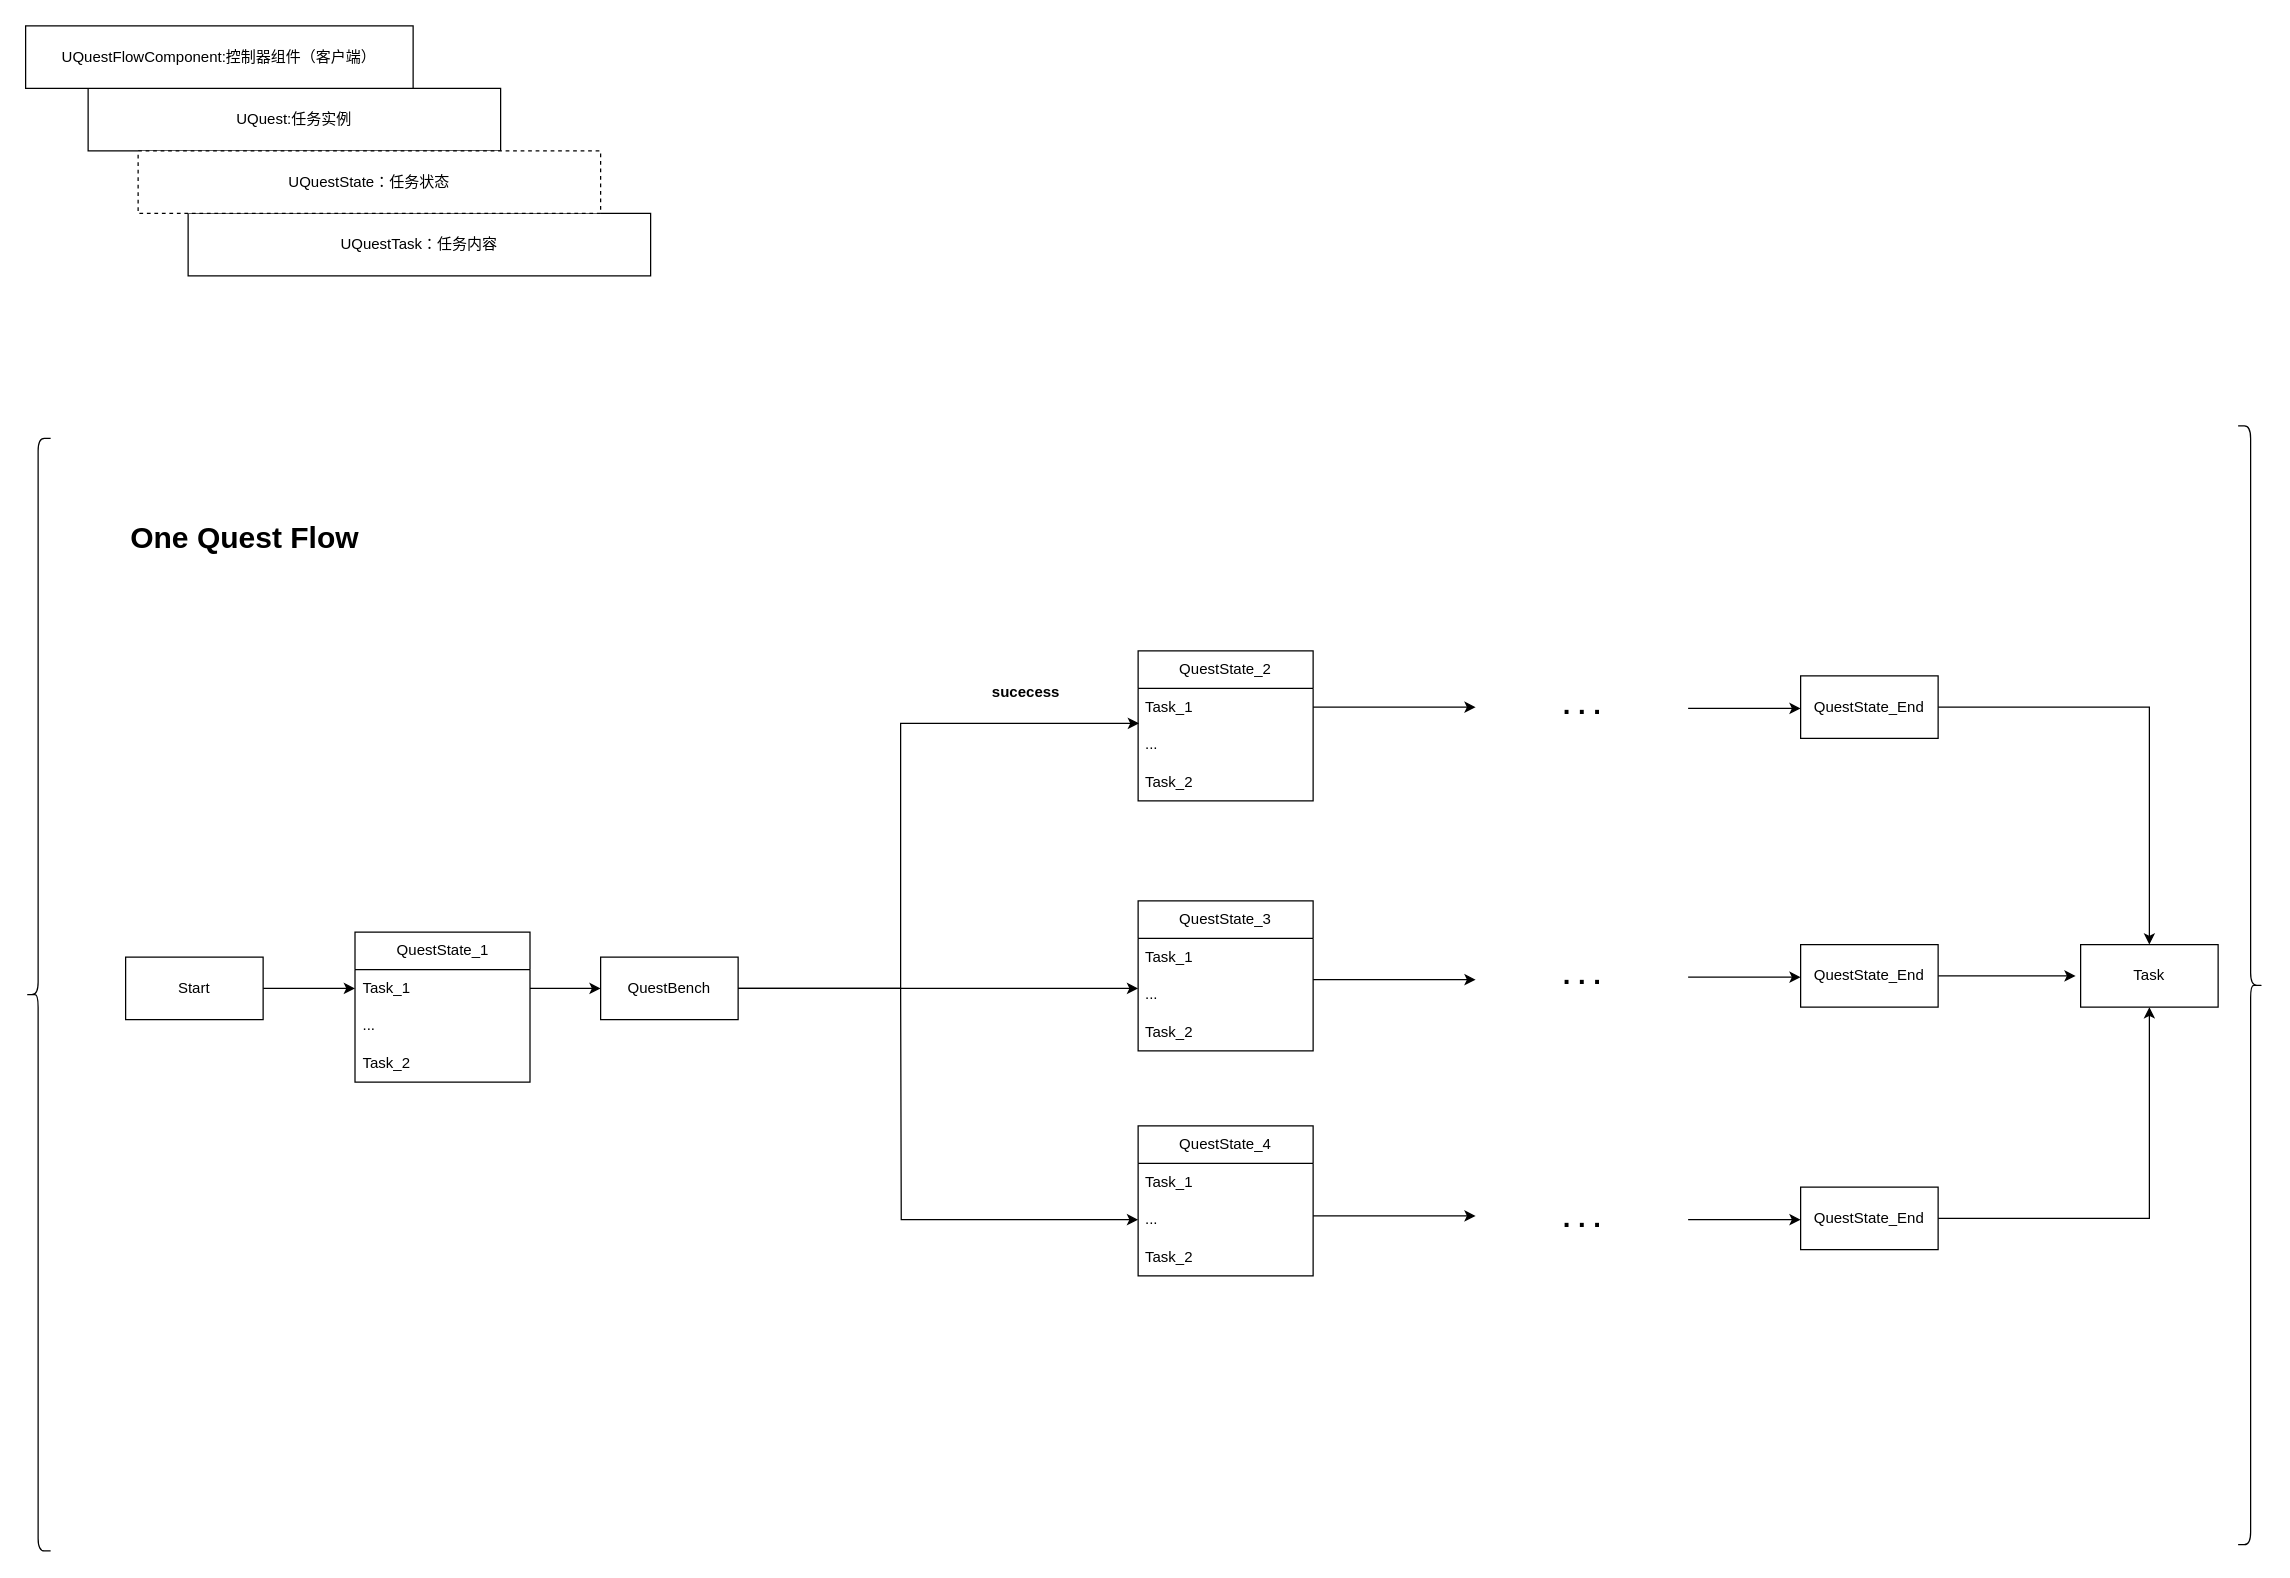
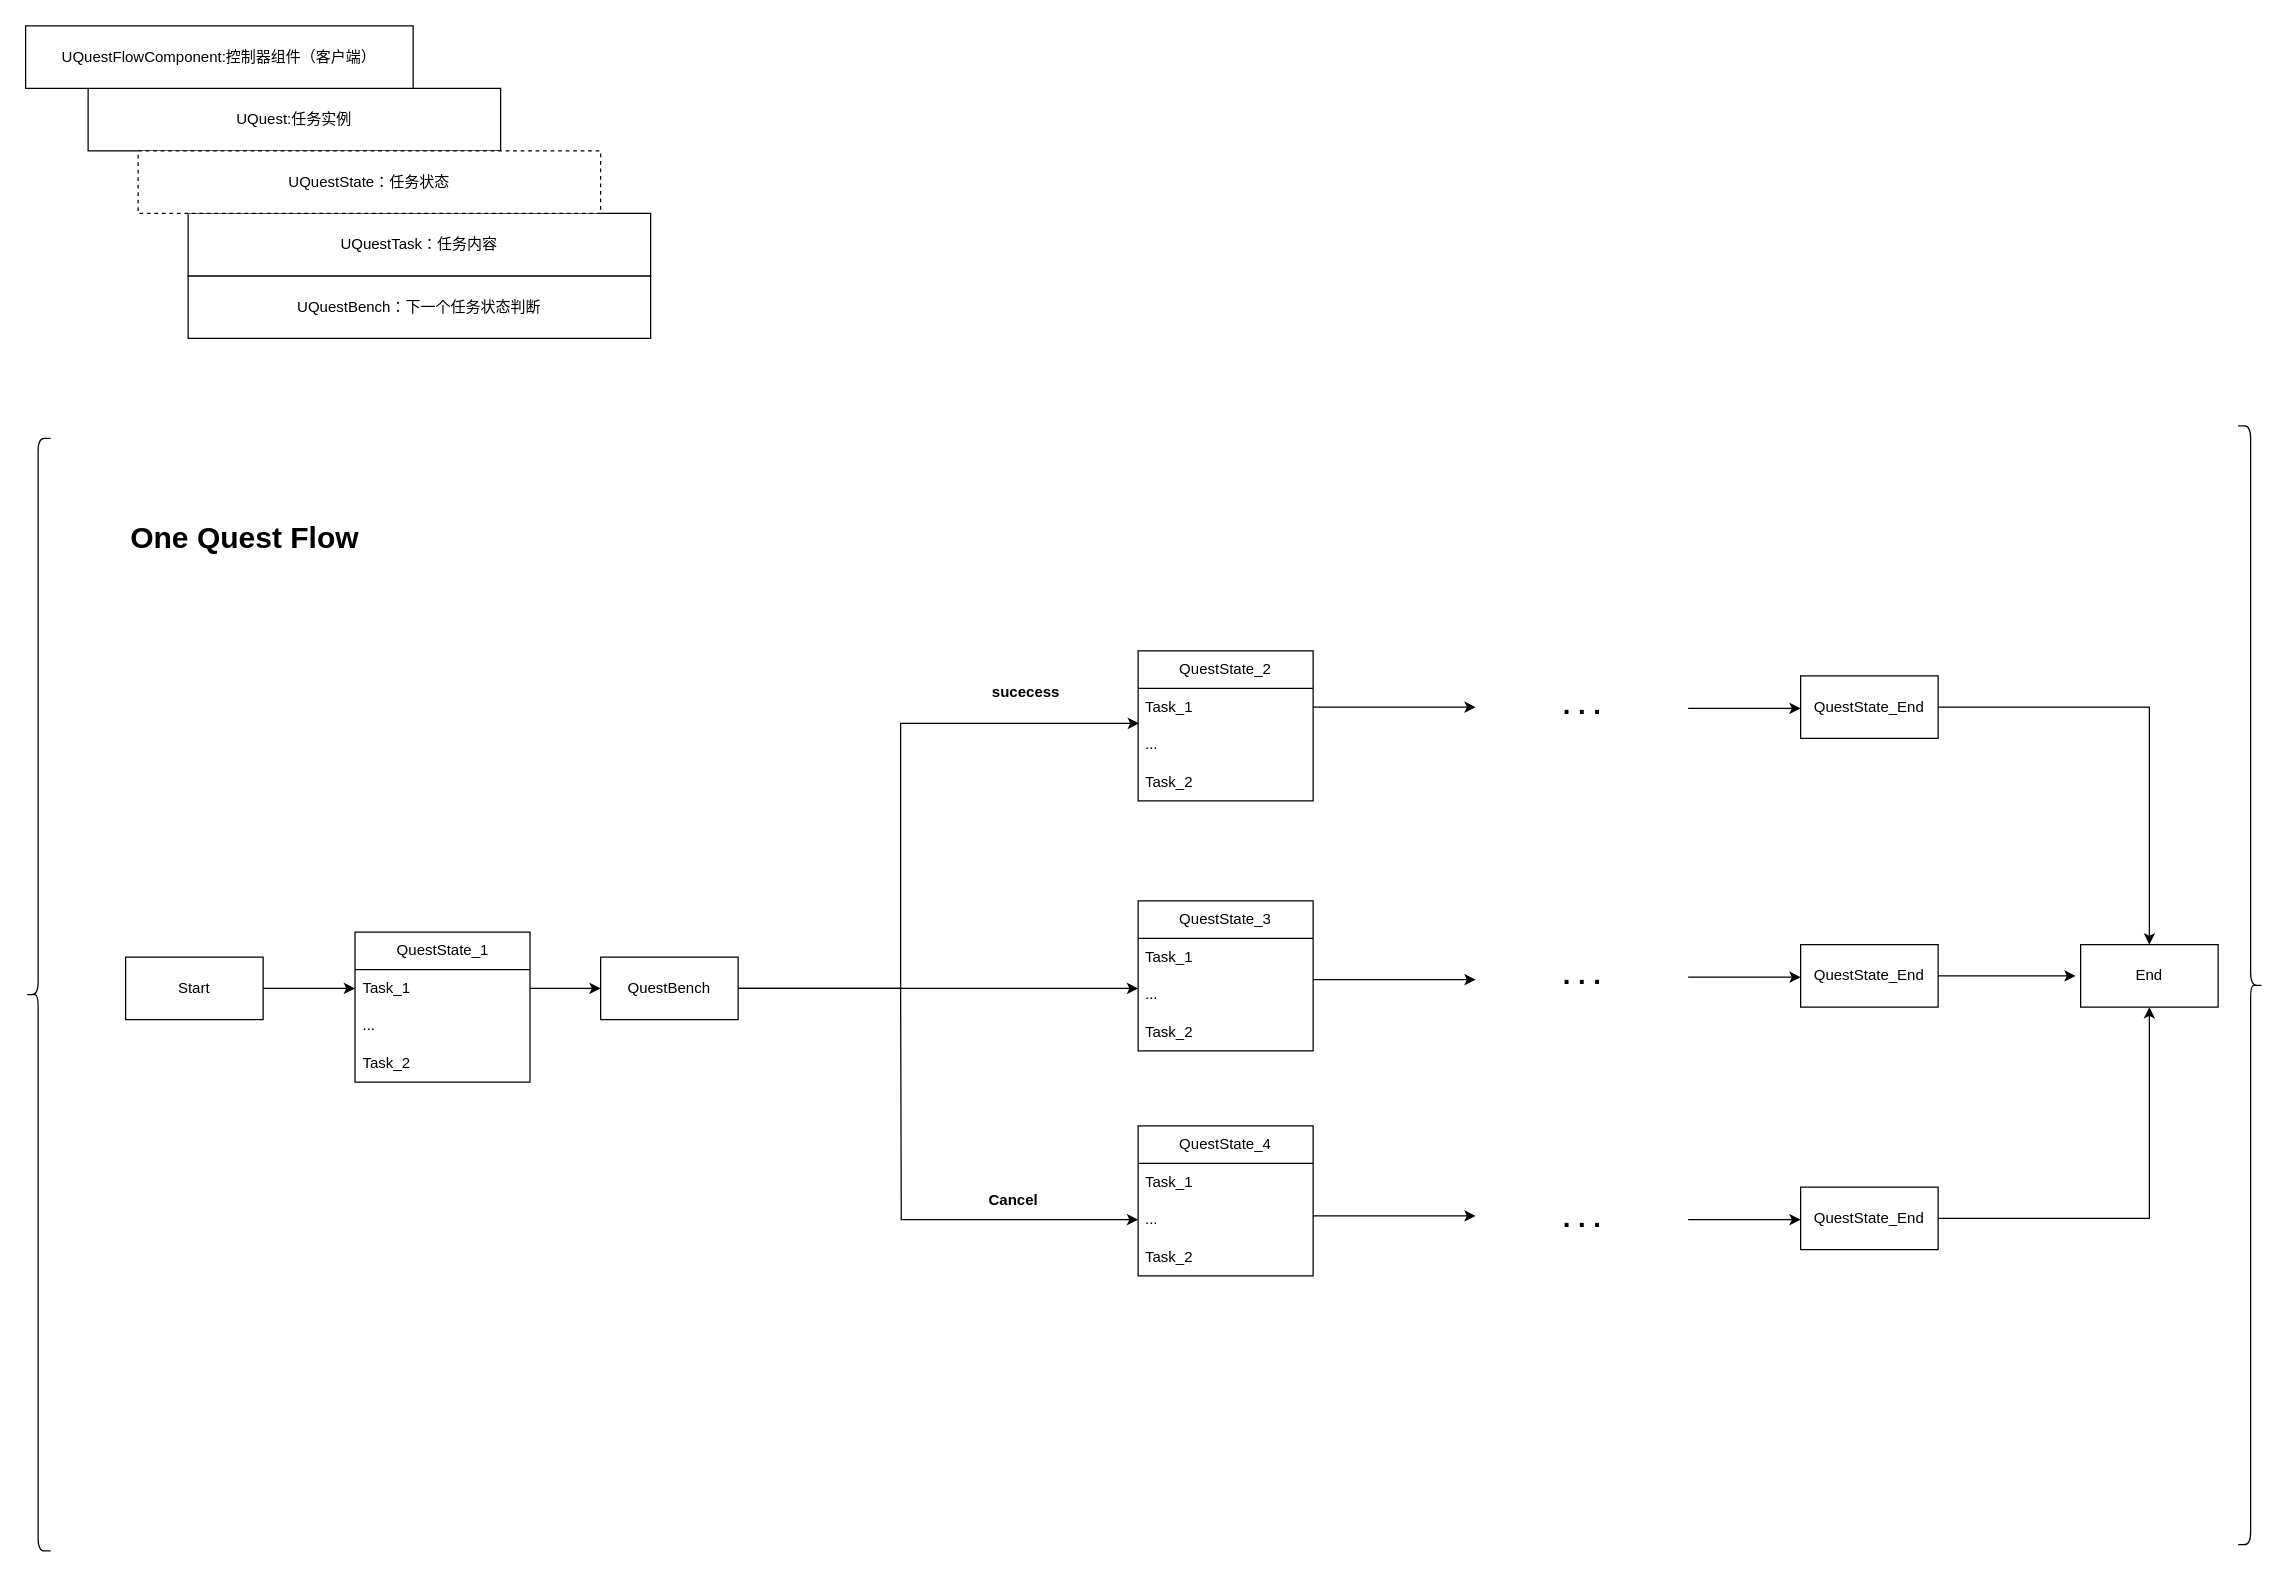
none -> (419, 307)
(2149, 976) -> (2149, 976)
none -> (1013, 1201)
